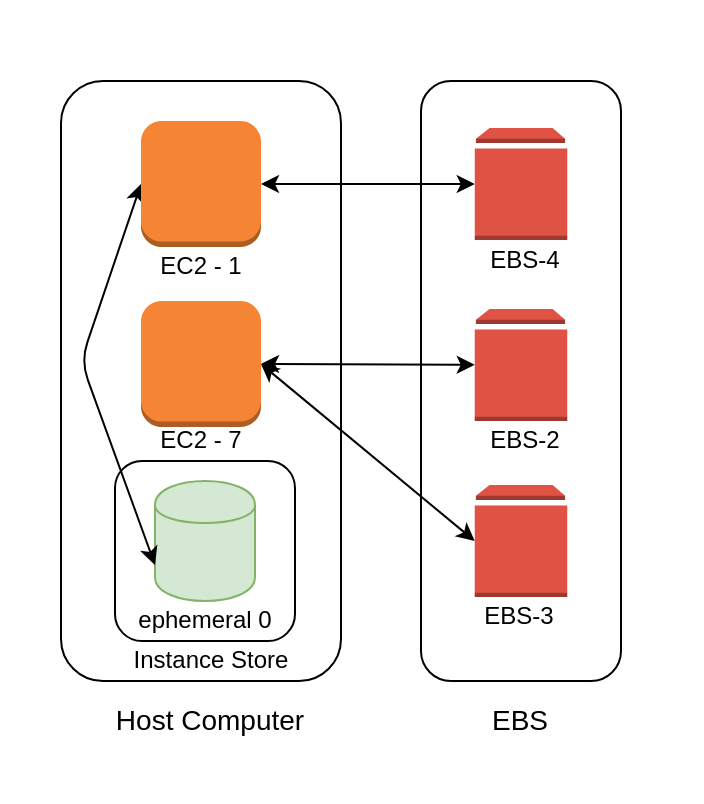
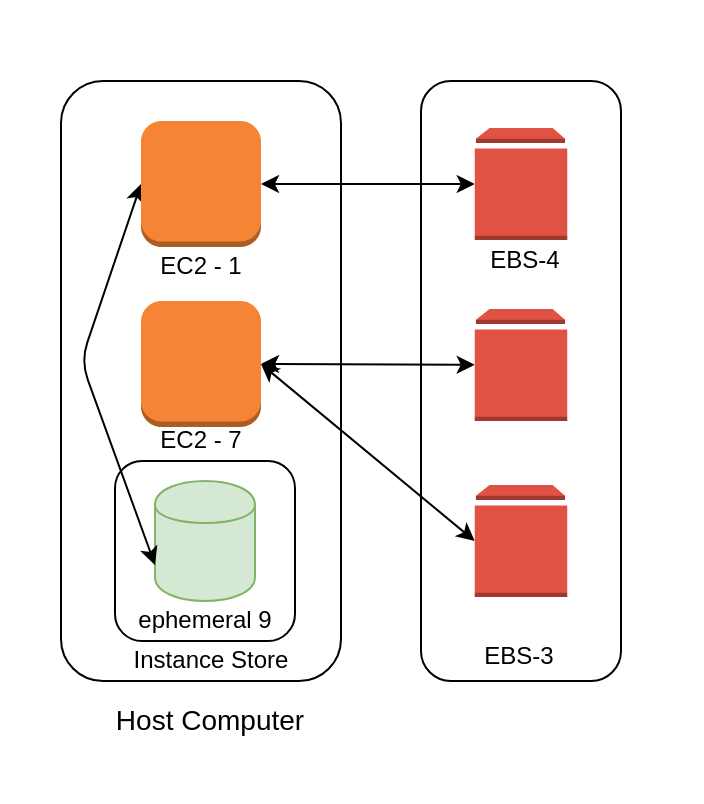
(526, 441) -> none
(521, 617) -> (521, 657)
(206, 621) -> (206, 621)
(521, 721) -> none
